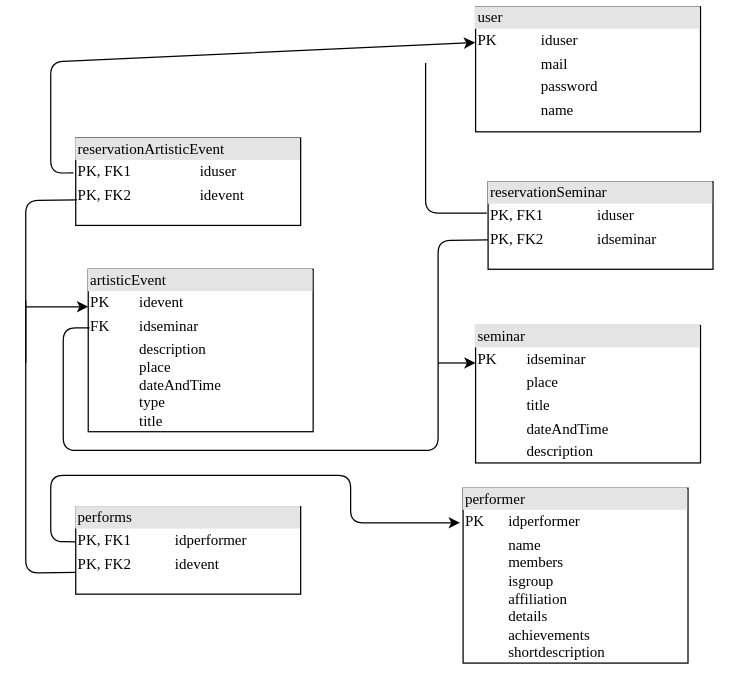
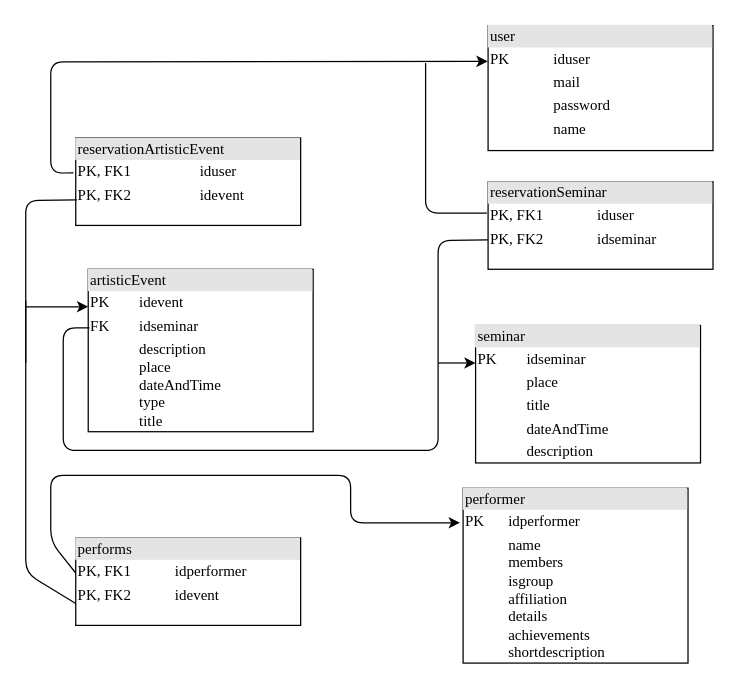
(588, 69) -> (601, 88)
(188, 551) -> (188, 582)
